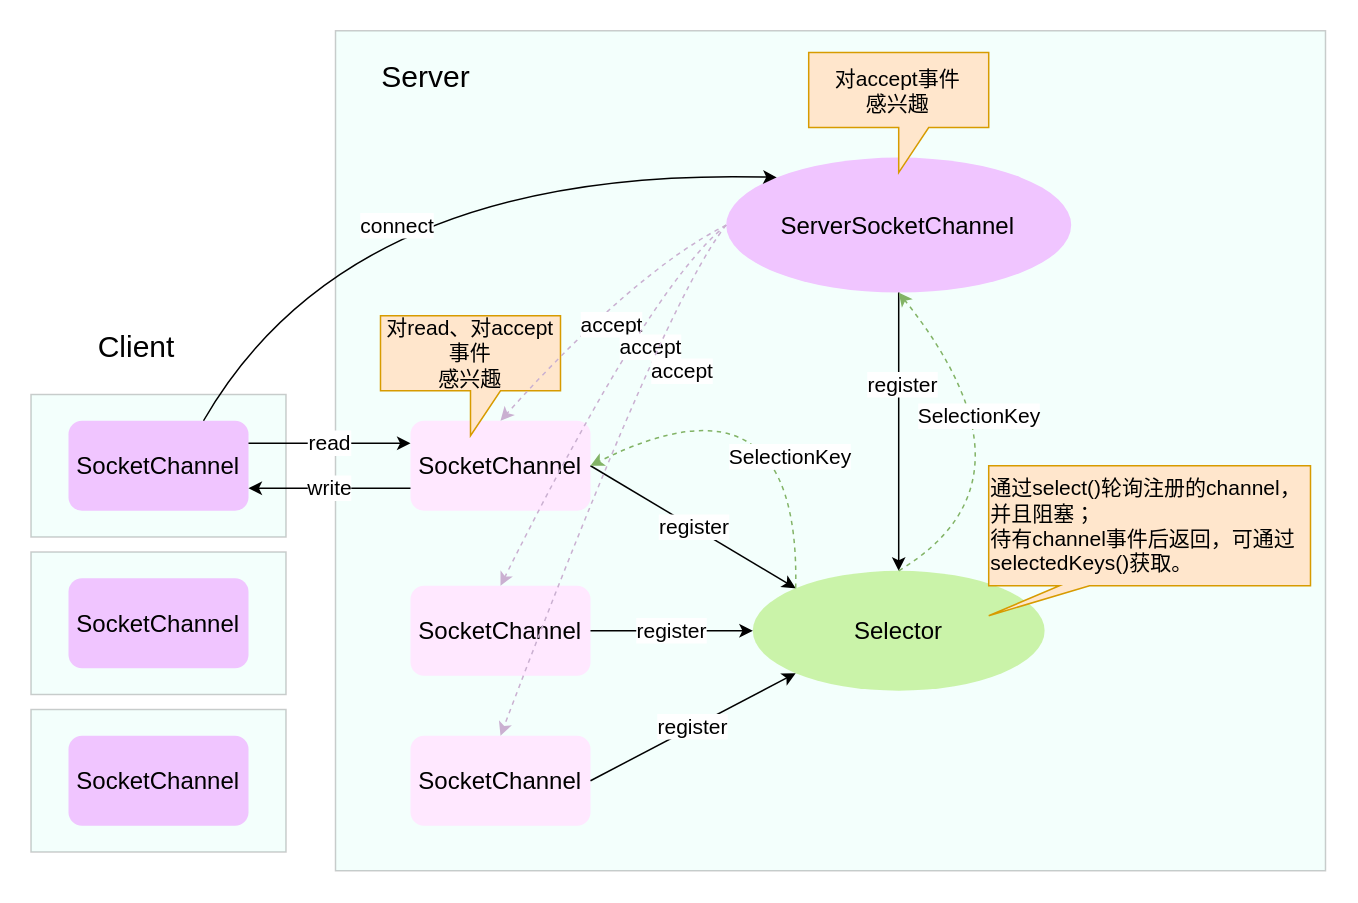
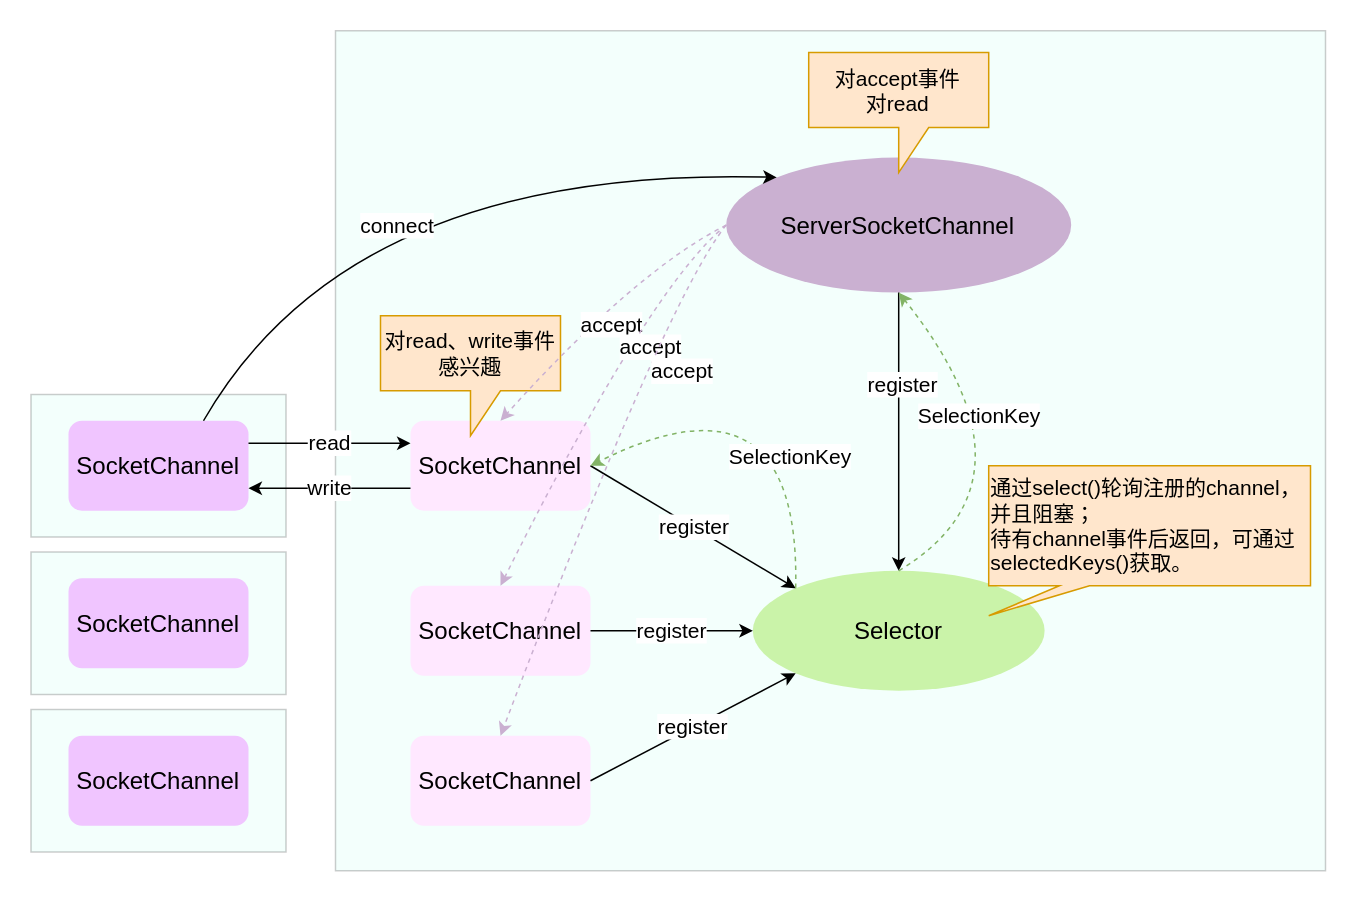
(425, 75) -> none
(898, 91) -> (898, 91)
(898, 225) -> (898, 225)
(136, 346) -> none
(470, 353) -> (470, 353)
